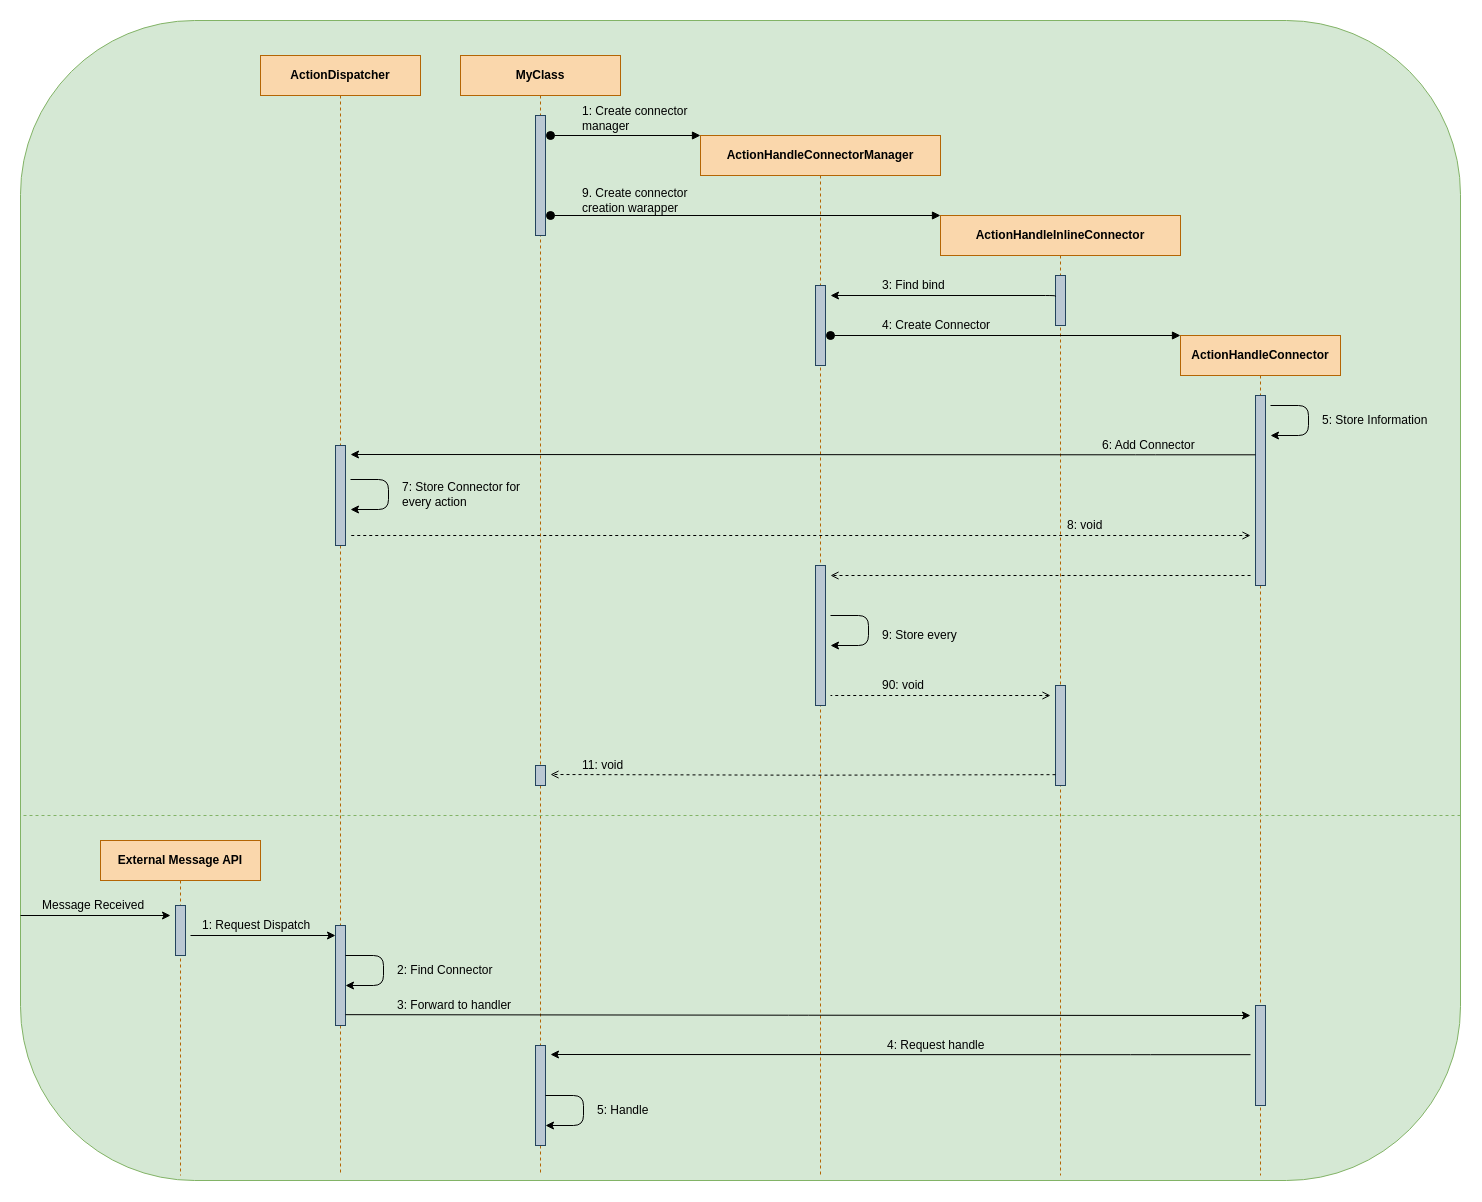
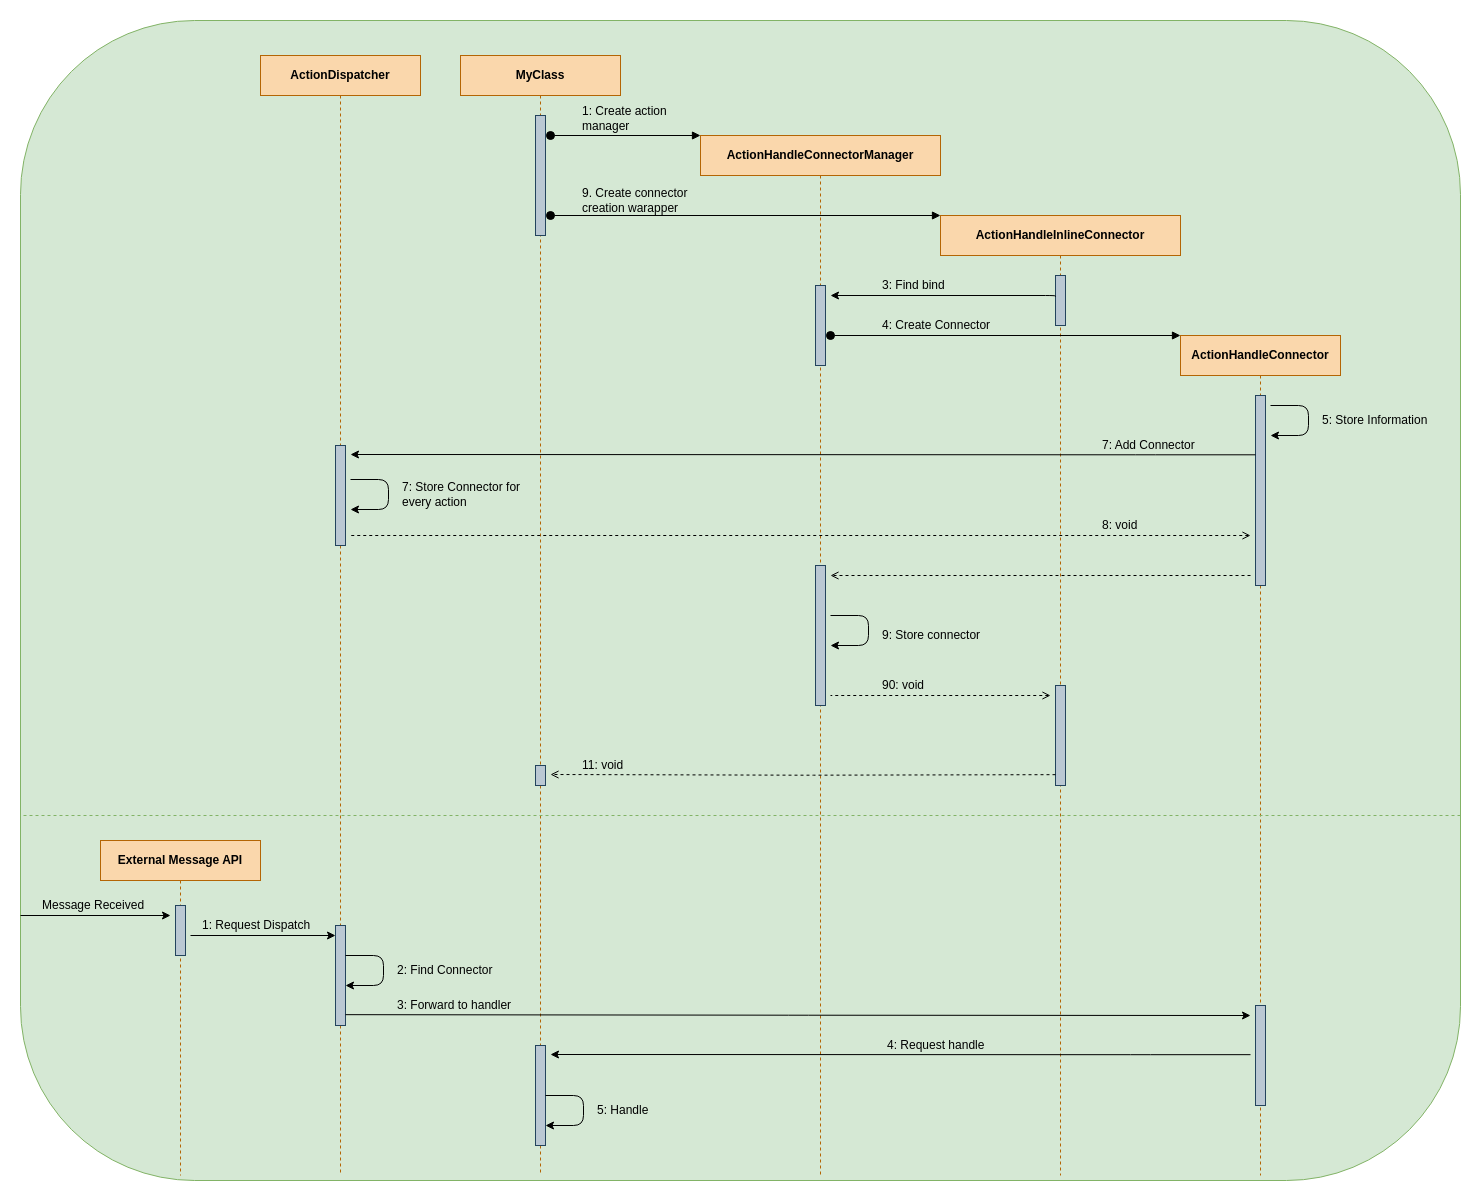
(642, 118) -> (642, 118)
(1152, 446) -> (1152, 446)
(1106, 526) -> (1141, 526)
(925, 636) -> (938, 636)
